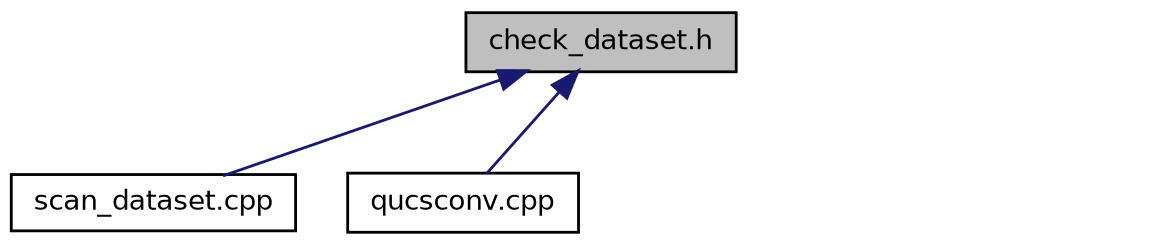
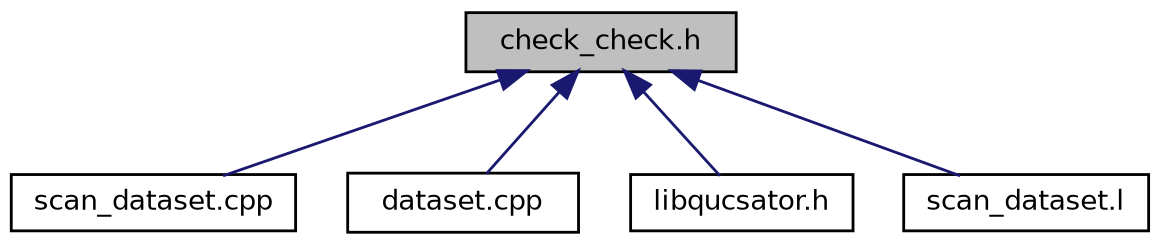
(601, 42) -> (601, 42)
(463, 203) -> (463, 203)
none -> (742, 203)
none -> (1026, 203)
